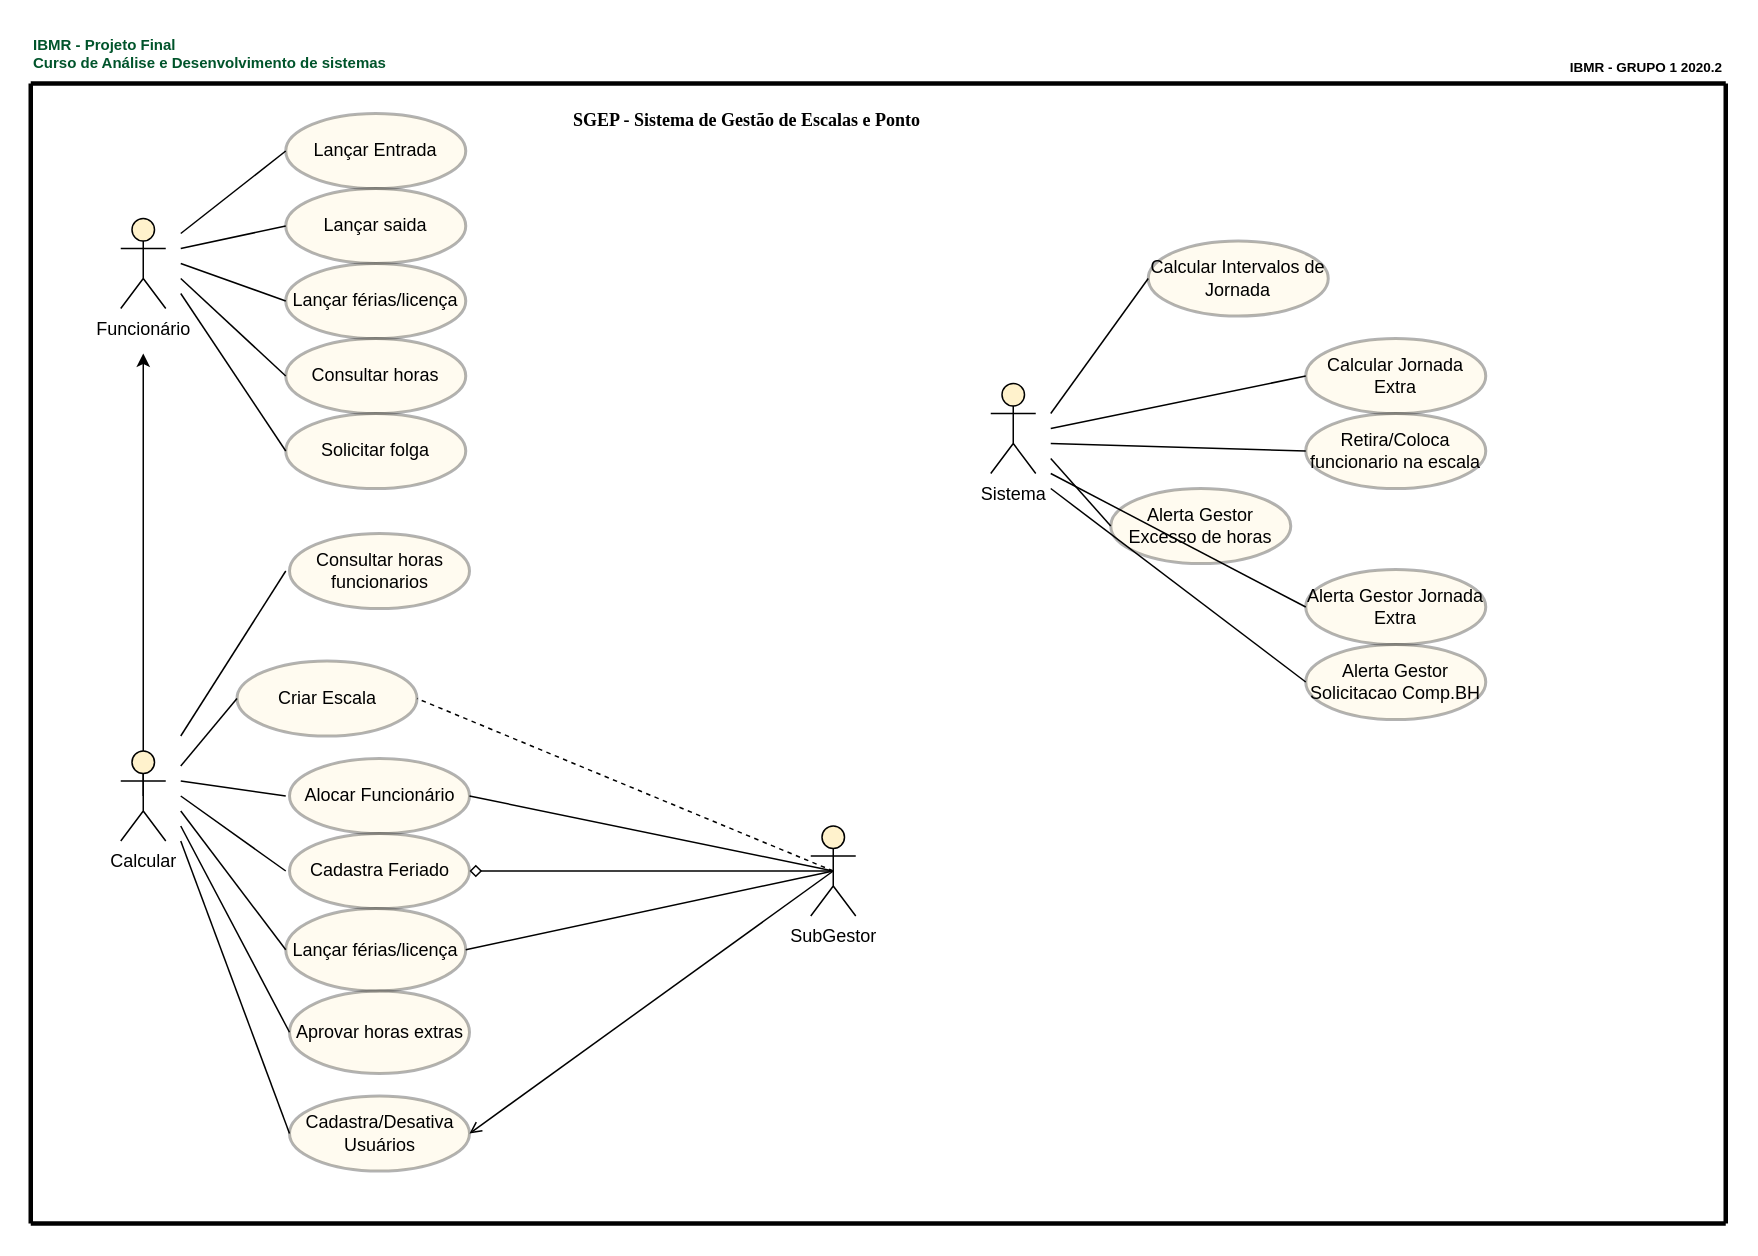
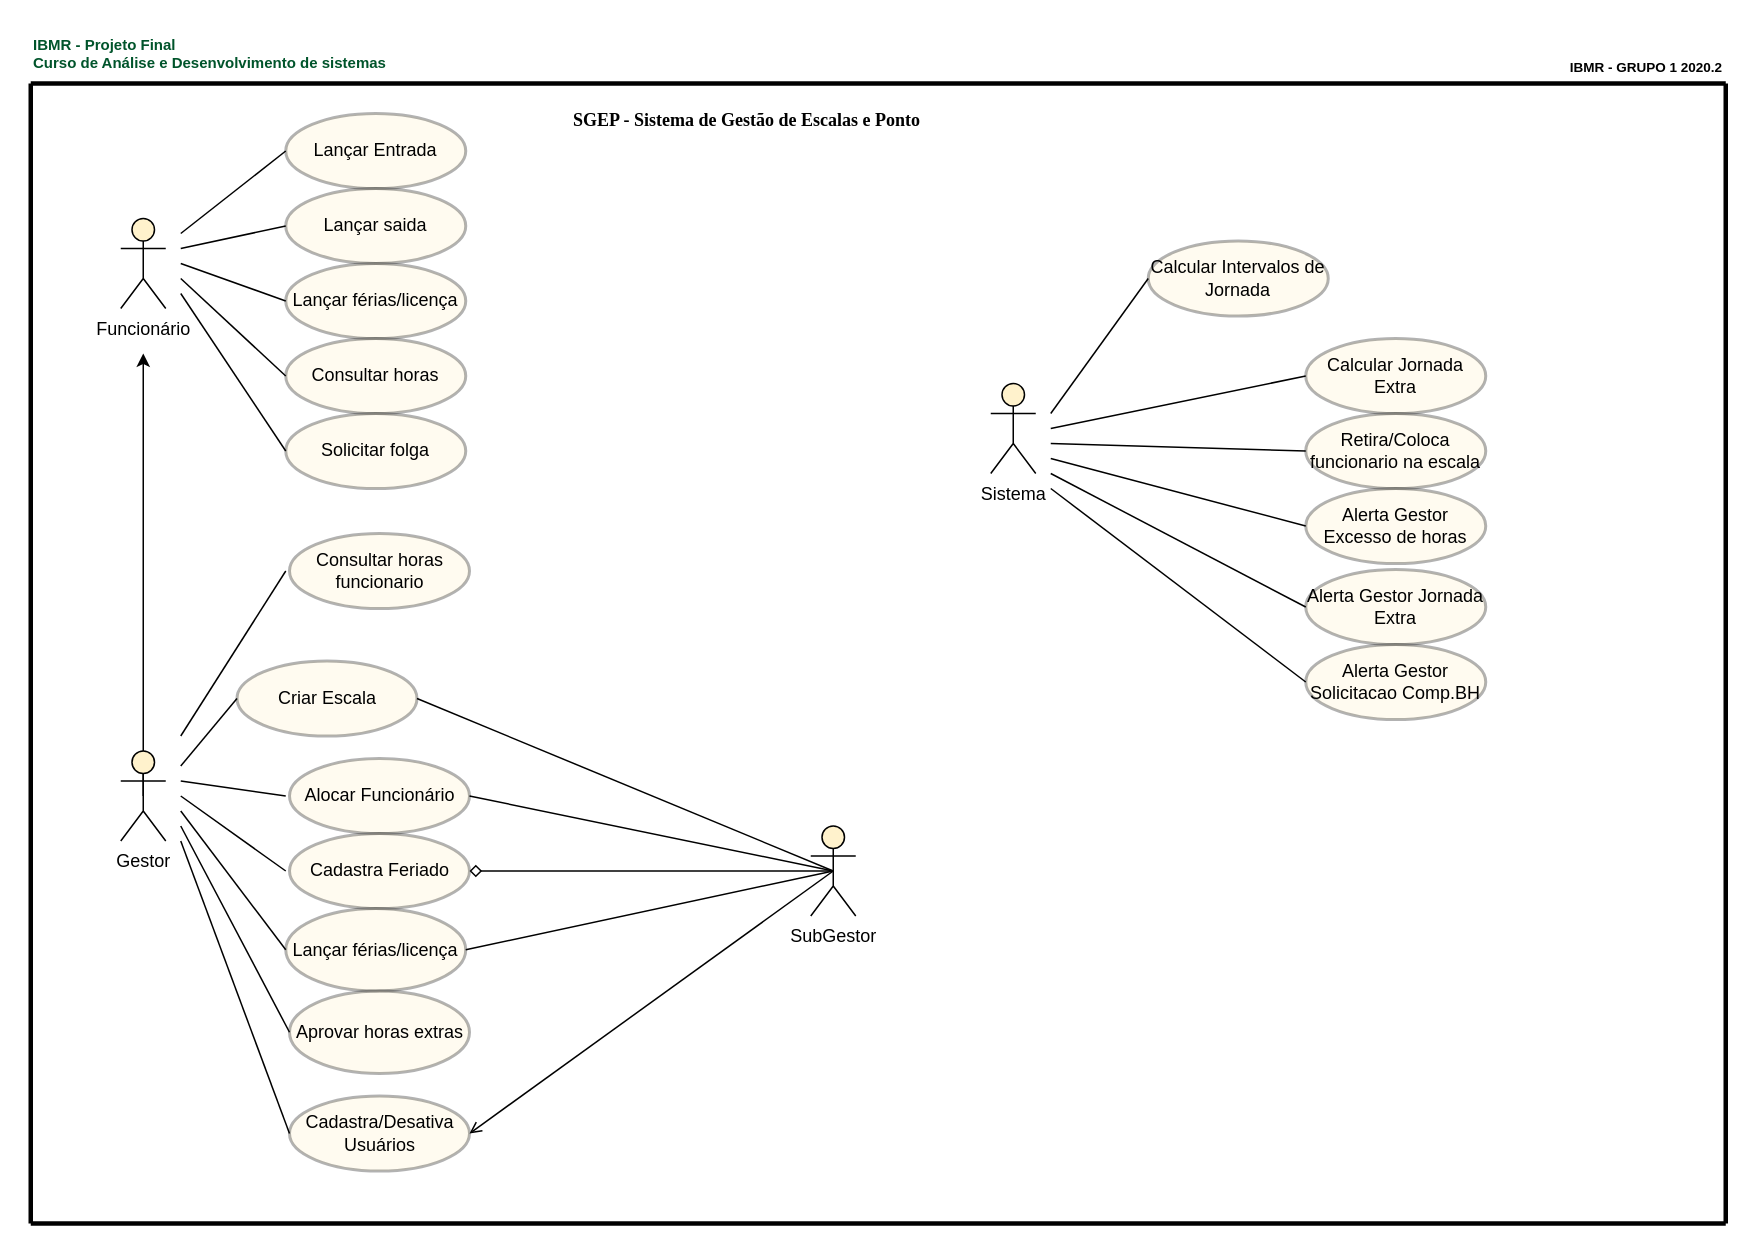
(1201, 526) -> (1396, 526)
(380, 571) -> (380, 571)
(619, 782) -> (619, 782)
(144, 862) -> (144, 862)
